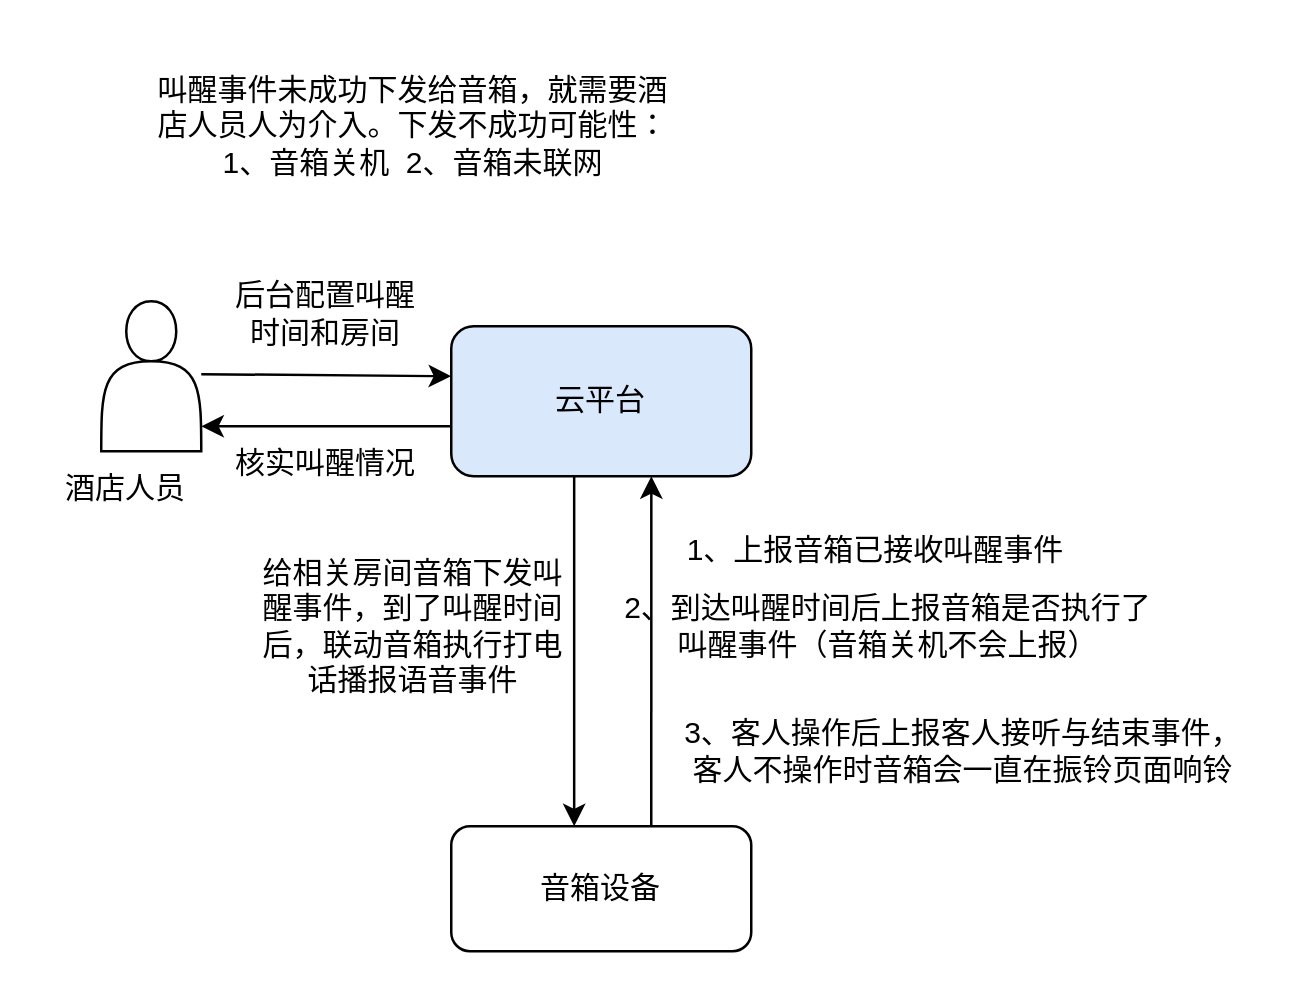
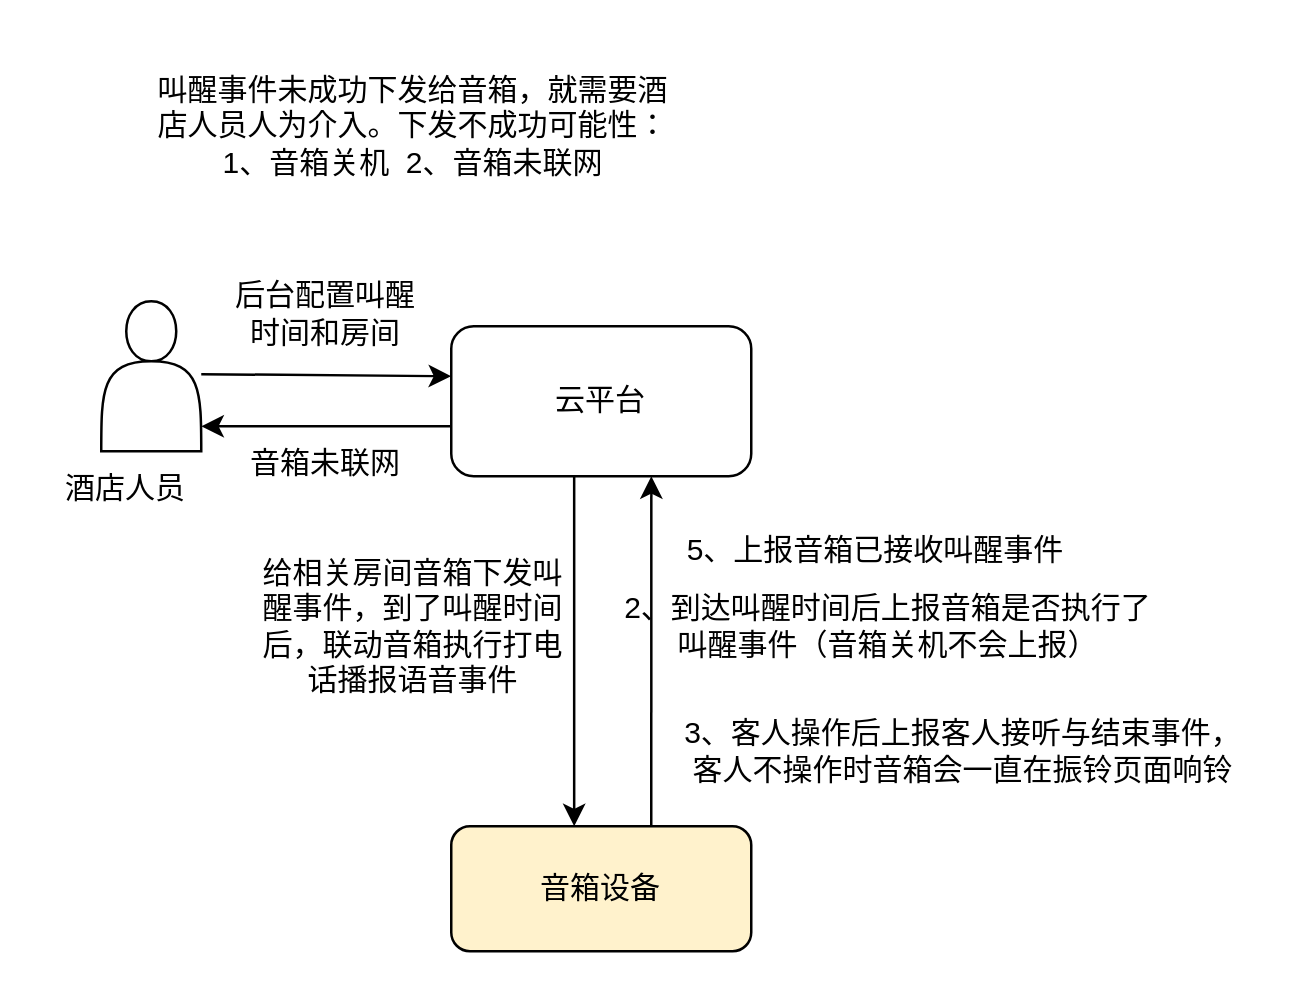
(601, 401) -> (601, 401)
(326, 464) -> (326, 464)
(876, 551) -> (876, 551)
(601, 889) -> (601, 889)
